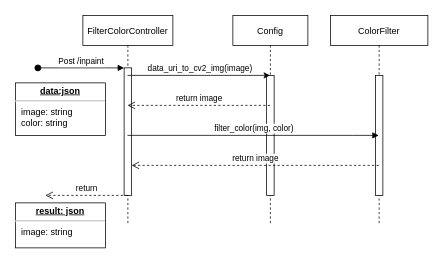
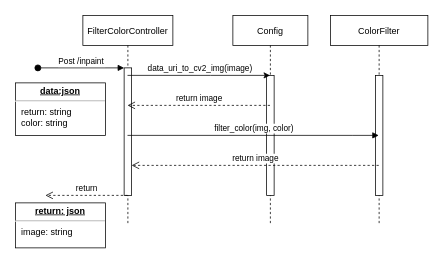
(43, 99) -> (47, 99)
(43, 214) -> (43, 214)
